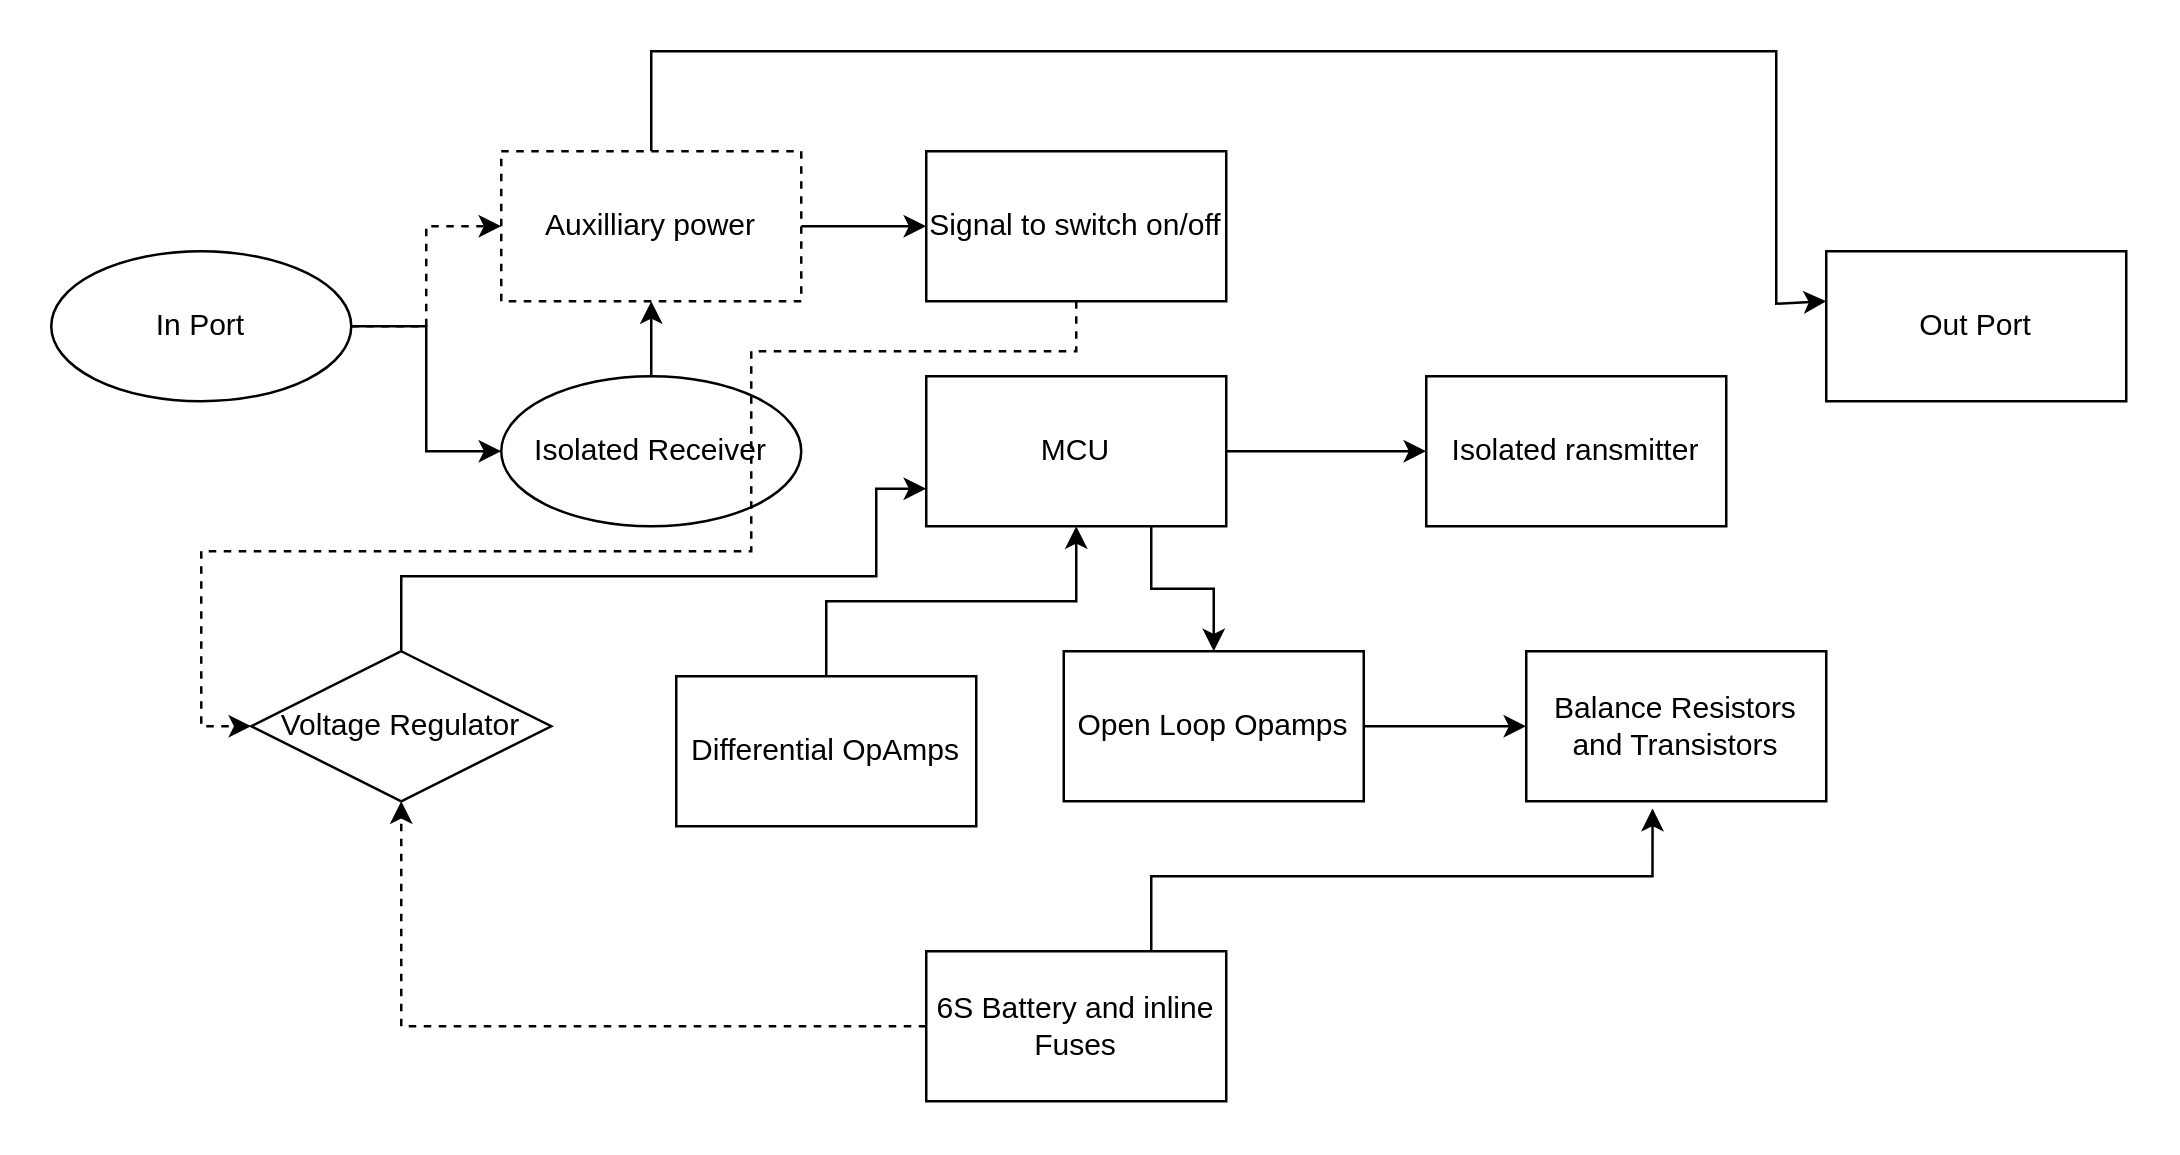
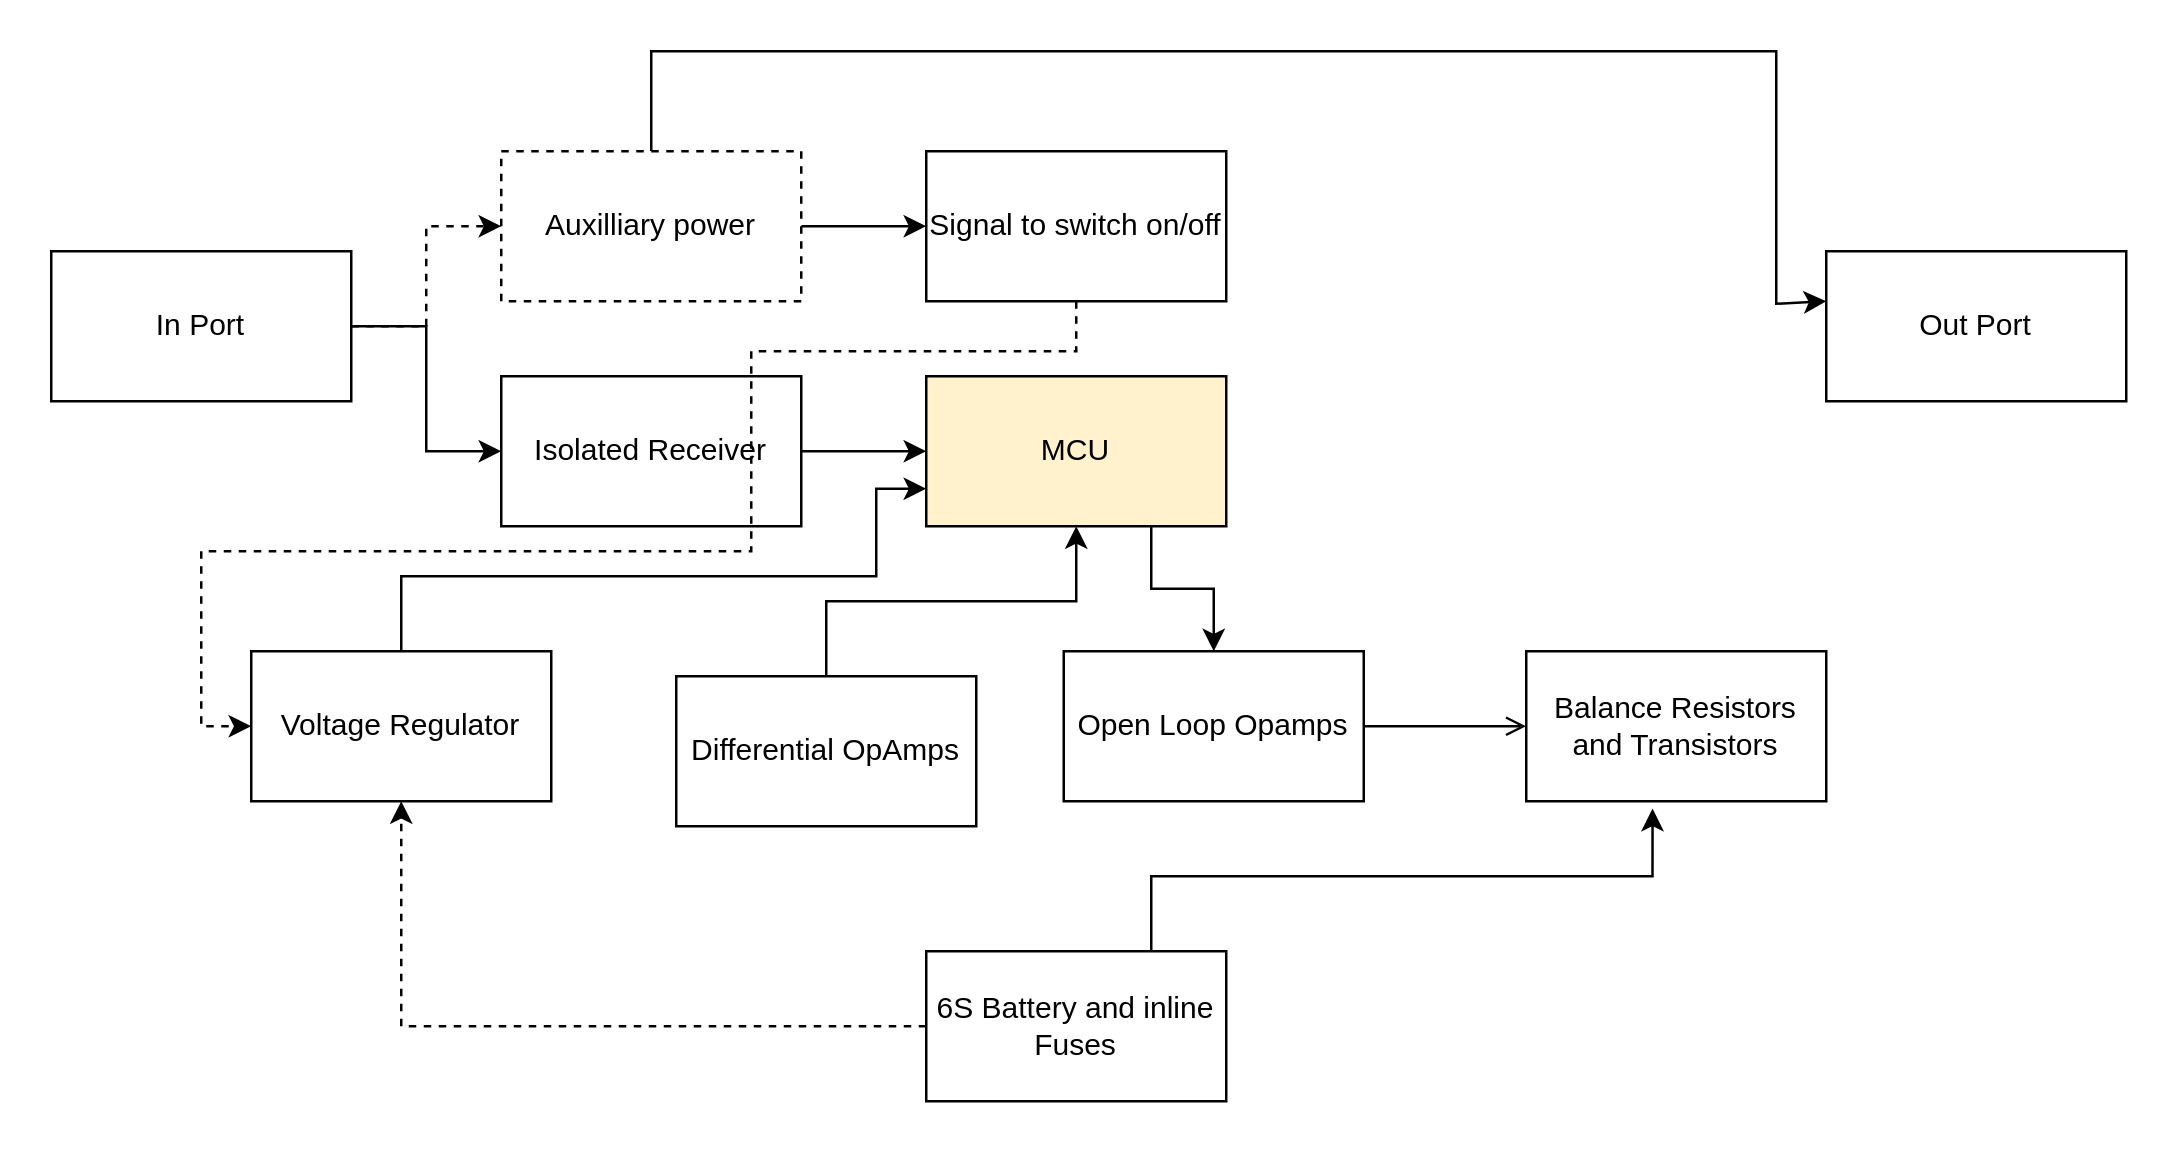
(201, 326) -> (201, 326)
(651, 330) -> (855, 451)
(651, 451) -> (651, 451)
(1076, 451) -> (1076, 451)
(1318, 451) -> none
(1576, 451) -> none
(401, 726) -> (401, 726)
(1508, 726) -> (1512, 726)
